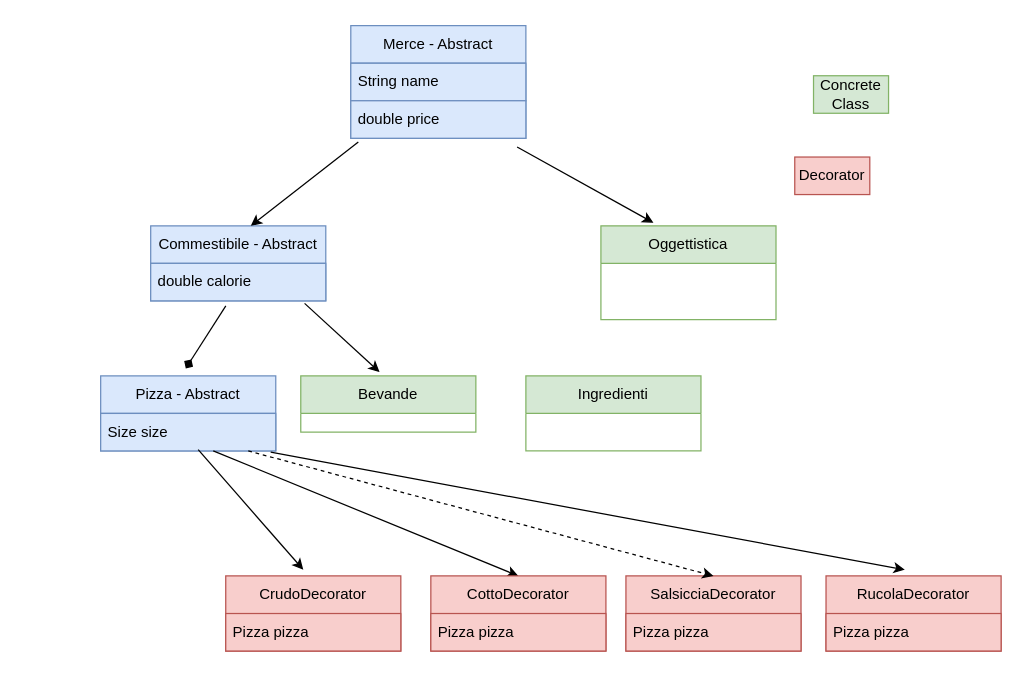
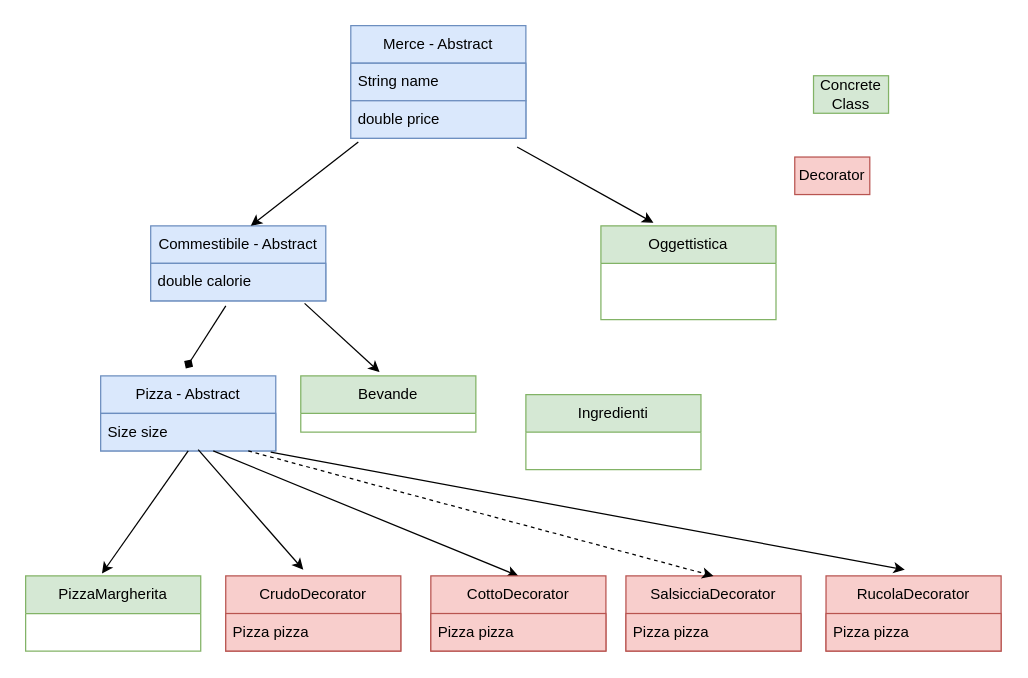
(613, 413) -> (613, 432)
none -> (146, 510)
none -> (113, 613)
